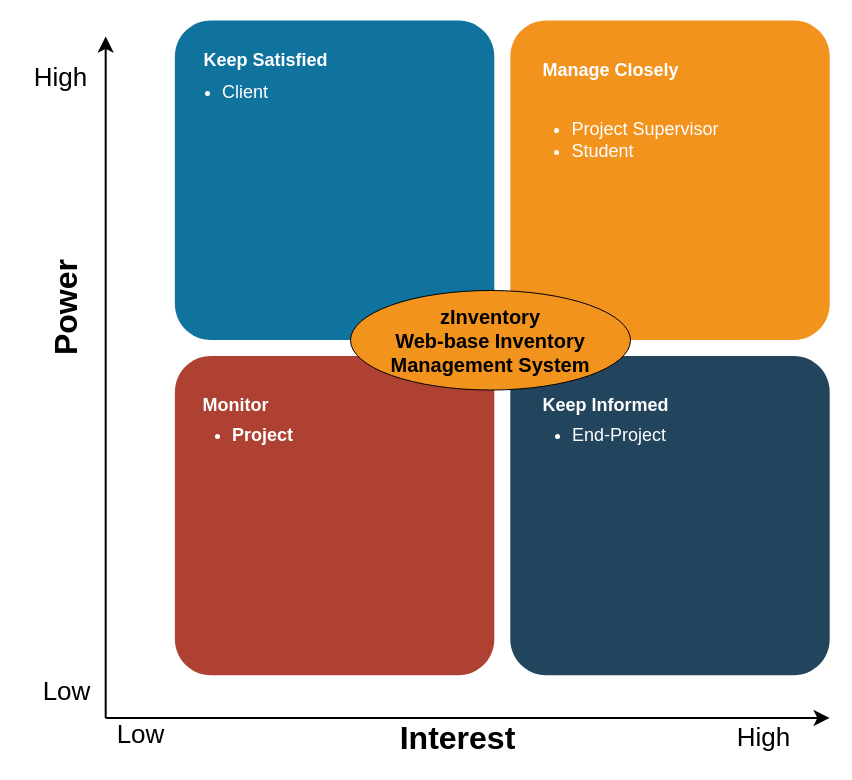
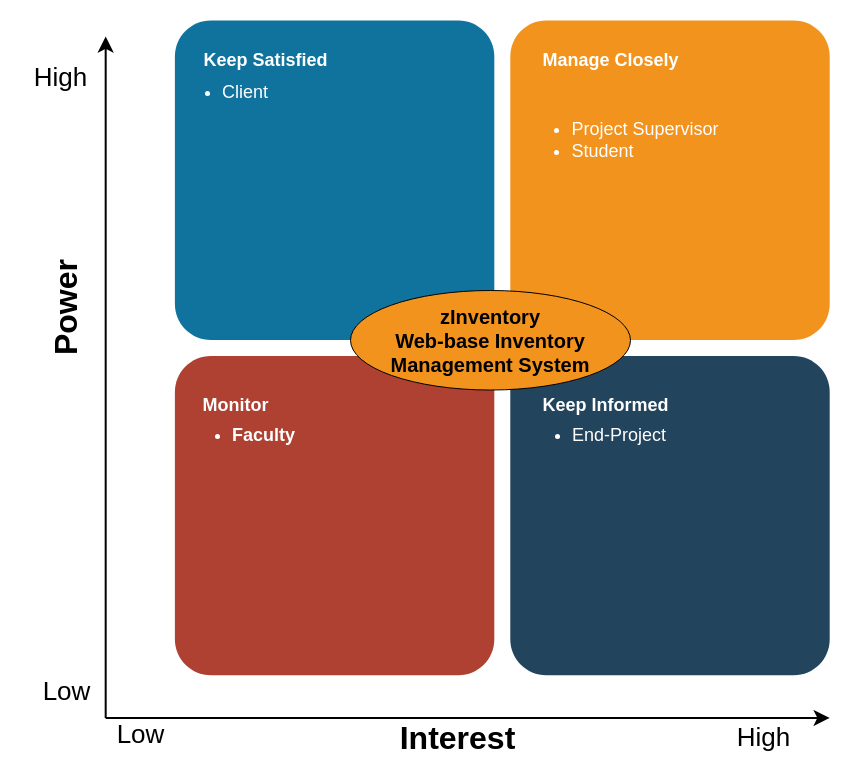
(611, 71) -> (611, 61)
(228, 436) -> (225, 436)
